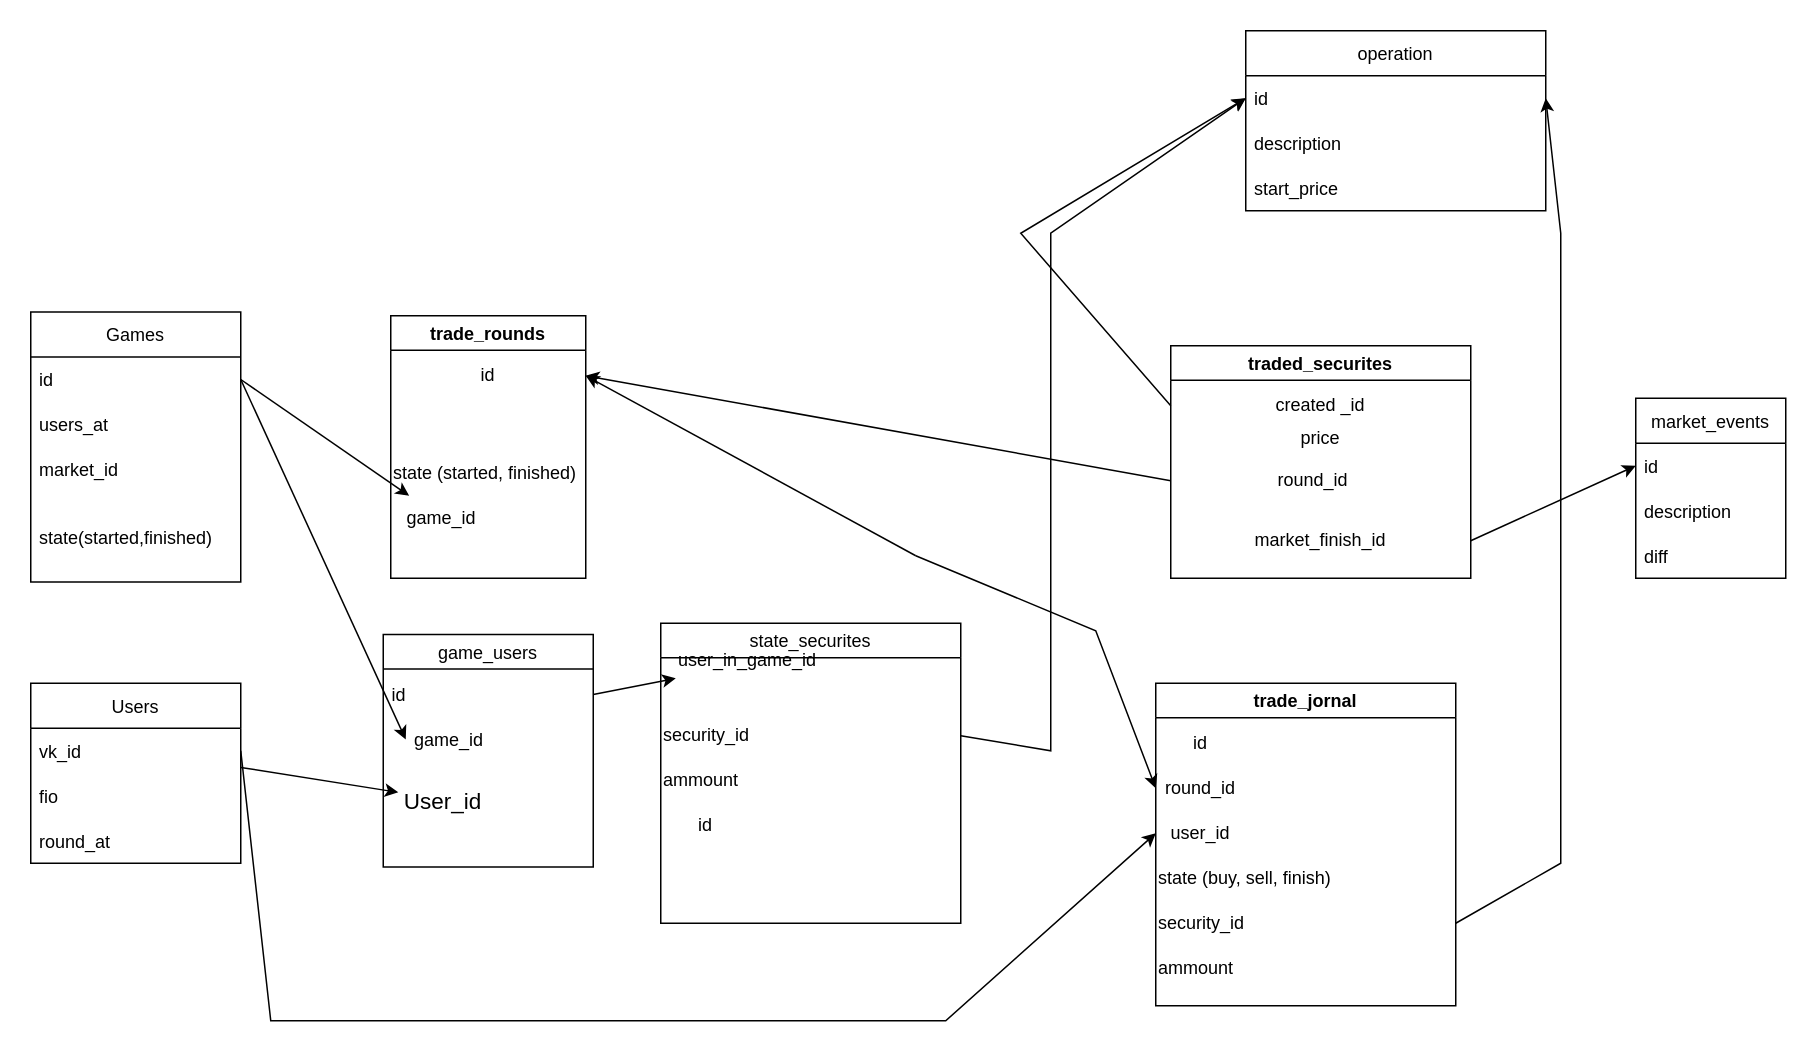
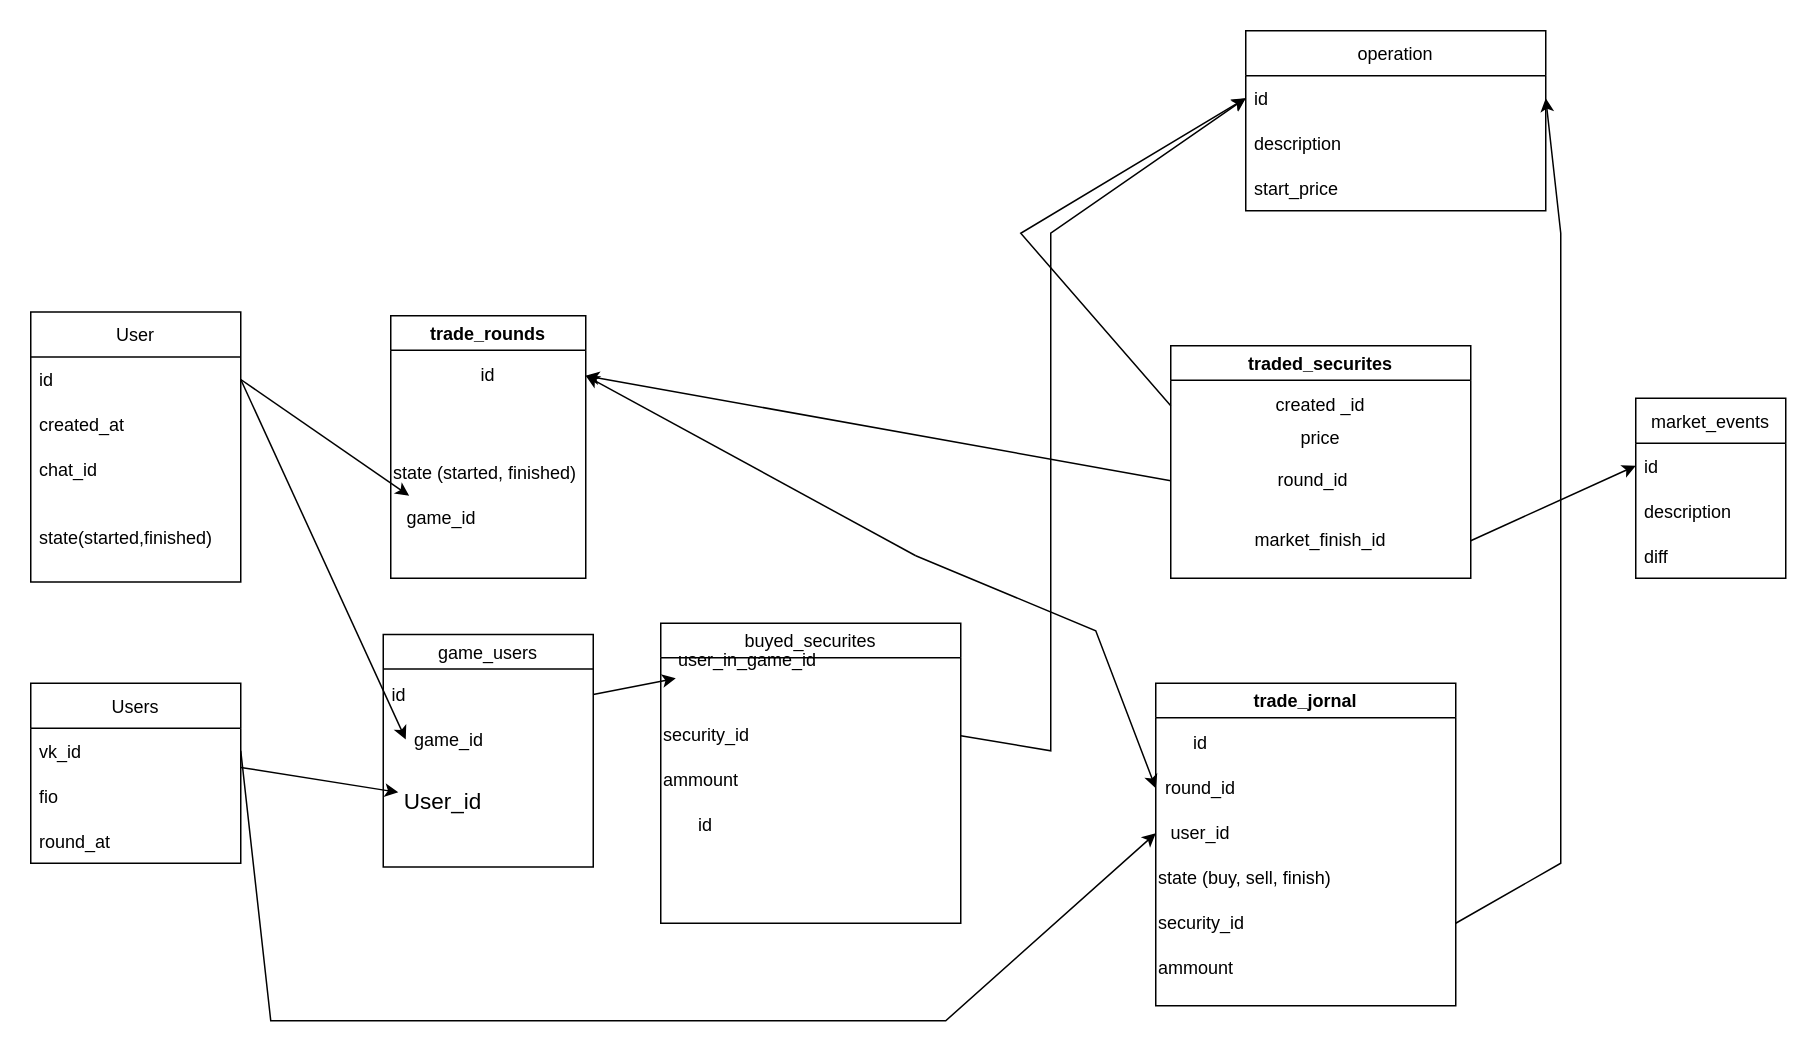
(135, 335) -> (135, 335)
(79, 425) -> (89, 425)
(82, 470) -> (72, 470)
(810, 641) -> (810, 641)
